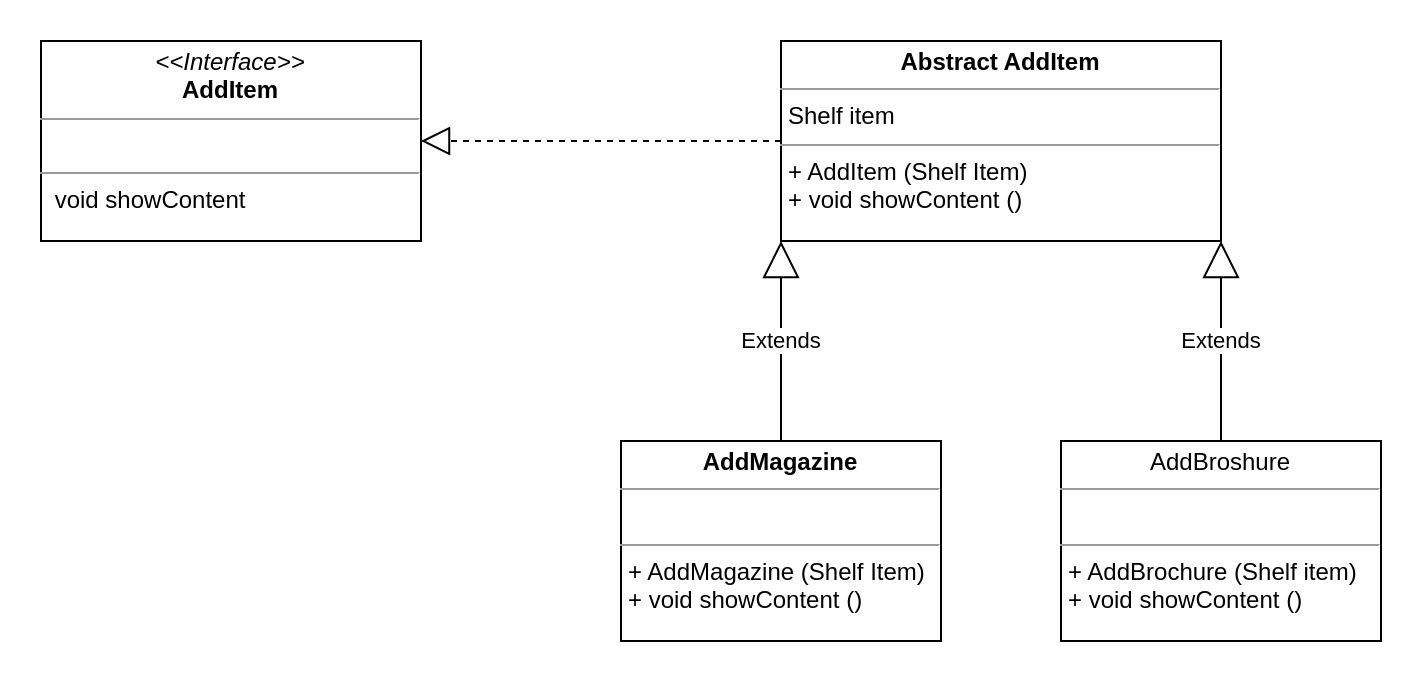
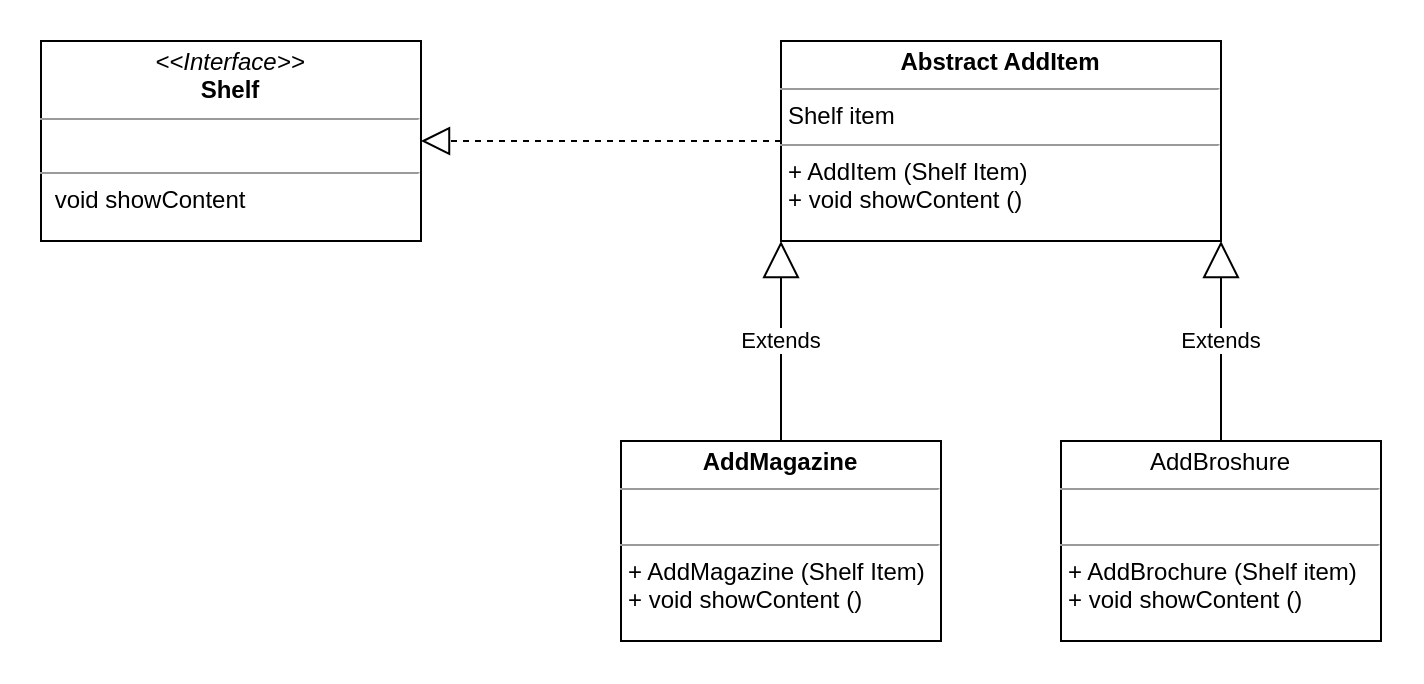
(142, 84) -> (142, 84)
